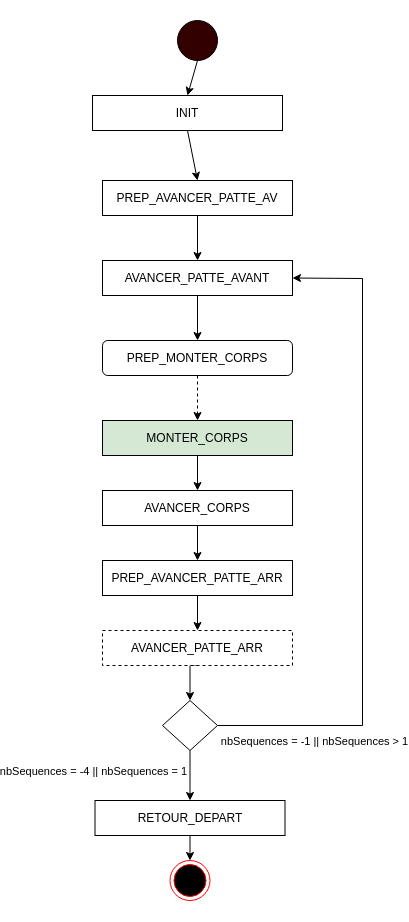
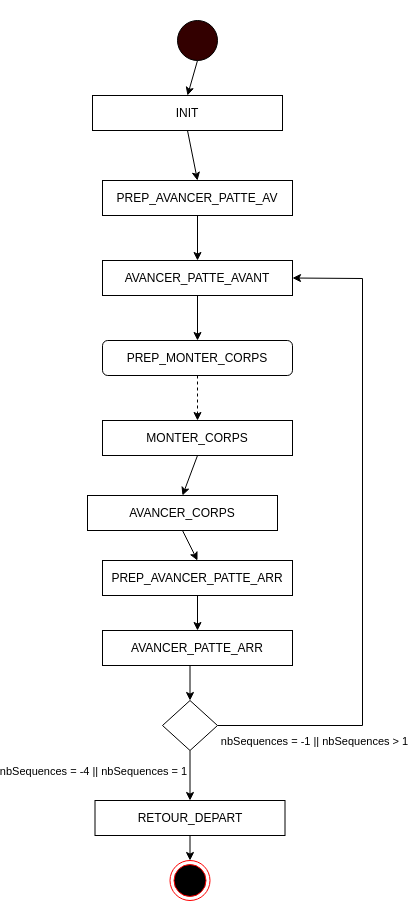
(198, 438) -> (198, 438)
(198, 508) -> (183, 513)
(198, 648) -> (198, 648)
